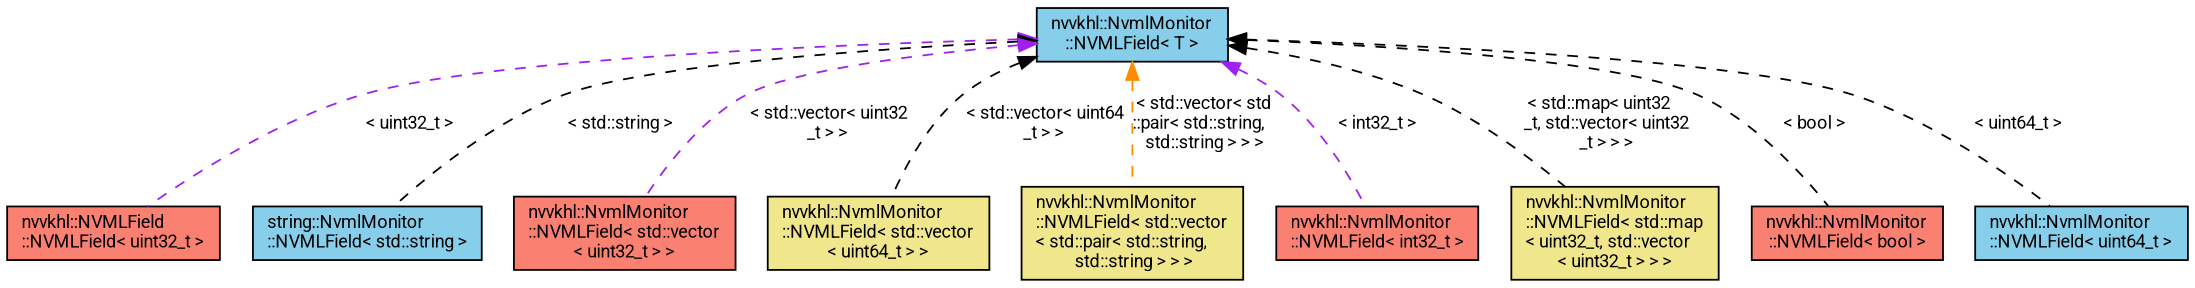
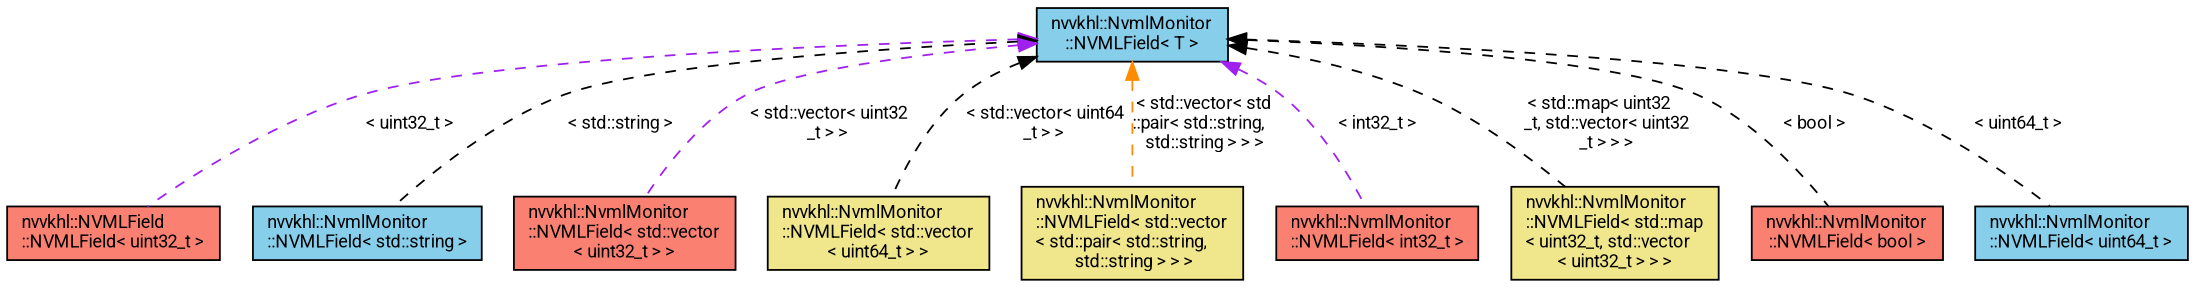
(367, 233) -> (367, 233)
